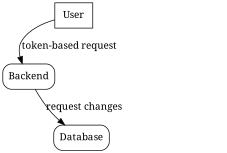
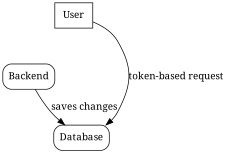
(30, 32) -> (128, 66)
(84, 107) -> (84, 107)
